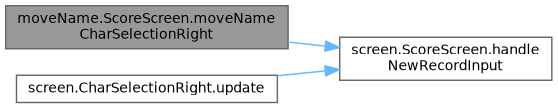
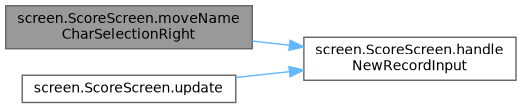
(147, 27) -> (129, 27)
(147, 89) -> (129, 89)
